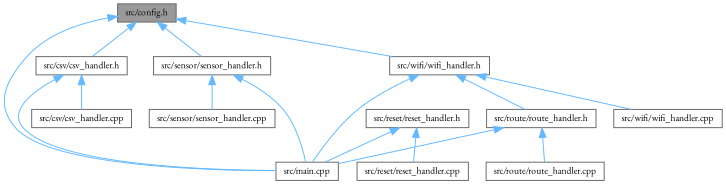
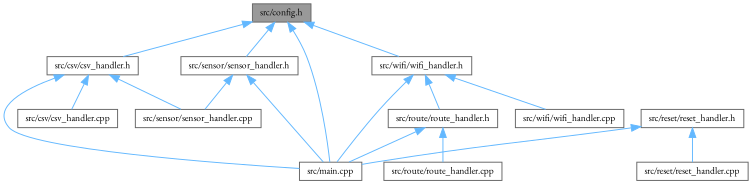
none -> (150, 94)
